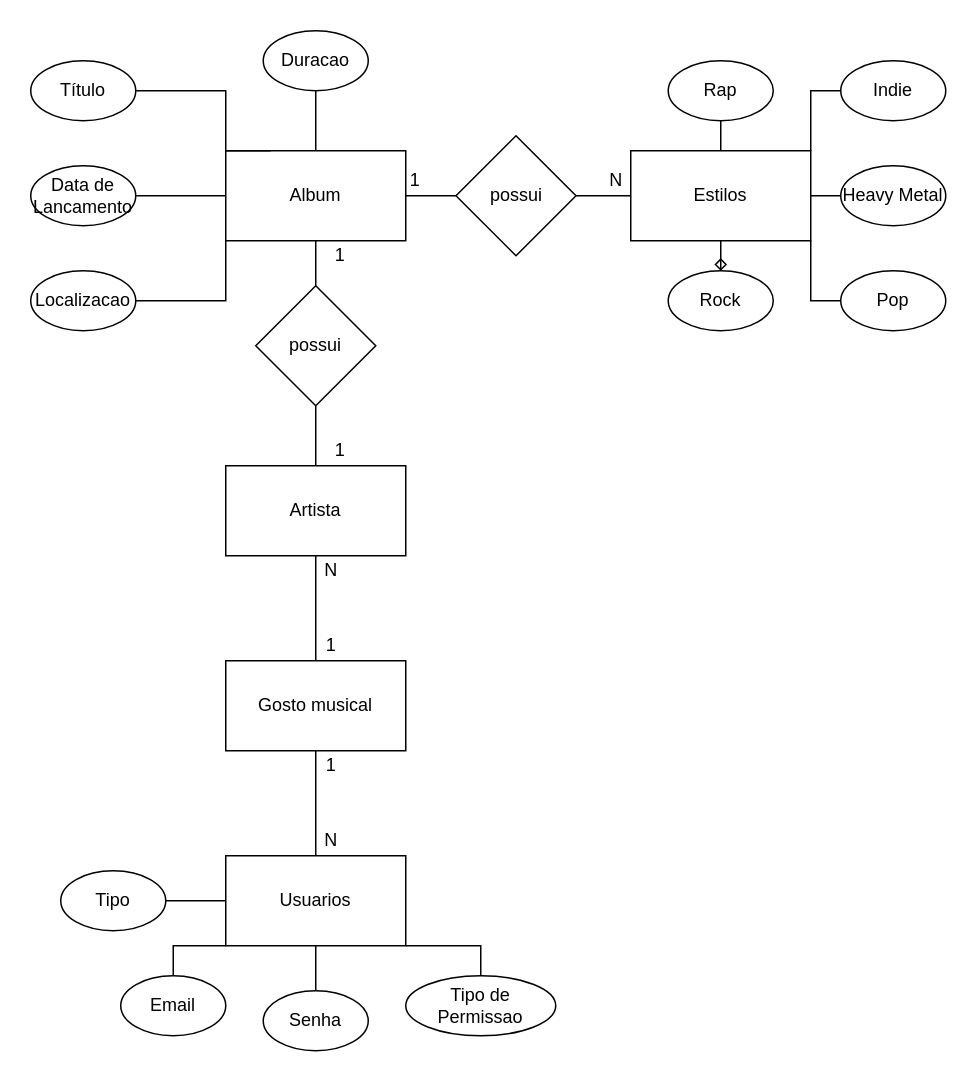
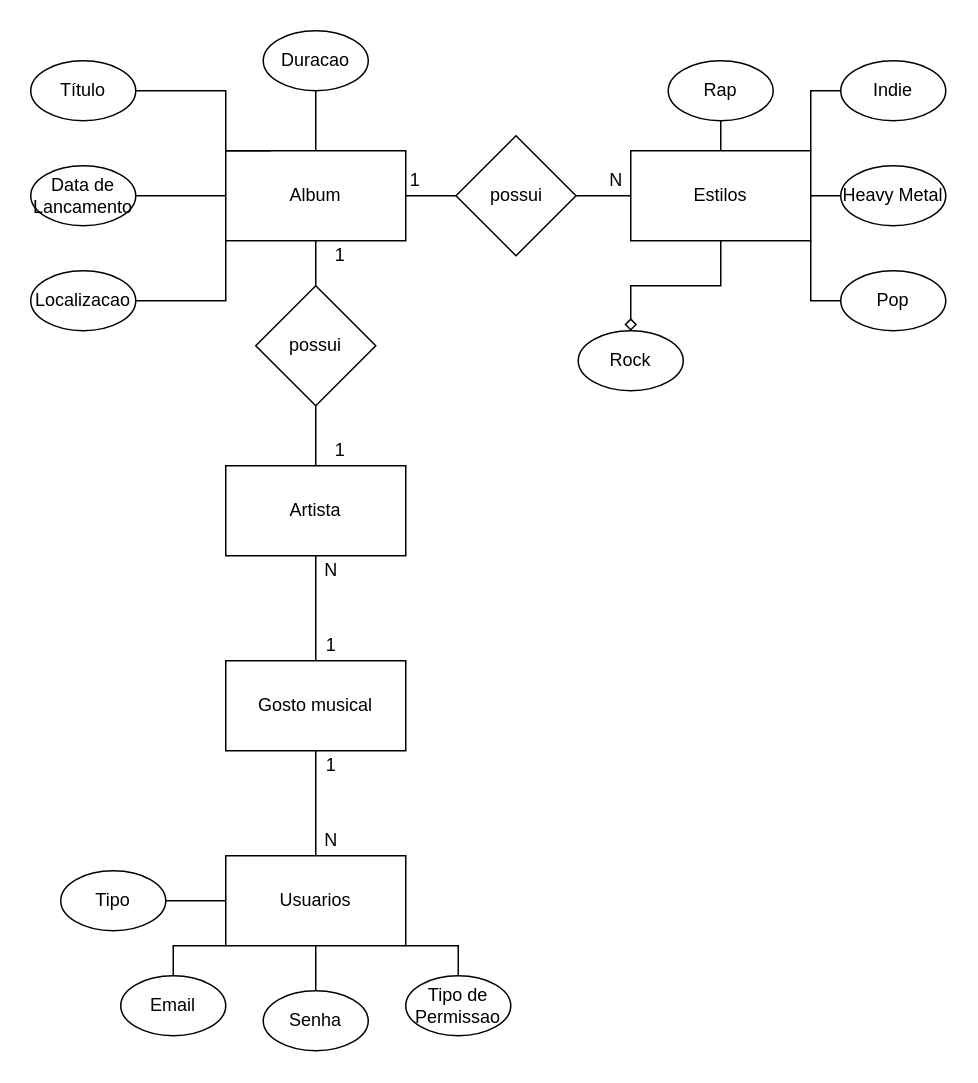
(721, 301) -> (631, 361)
(481, 1006) -> (458, 1006)
